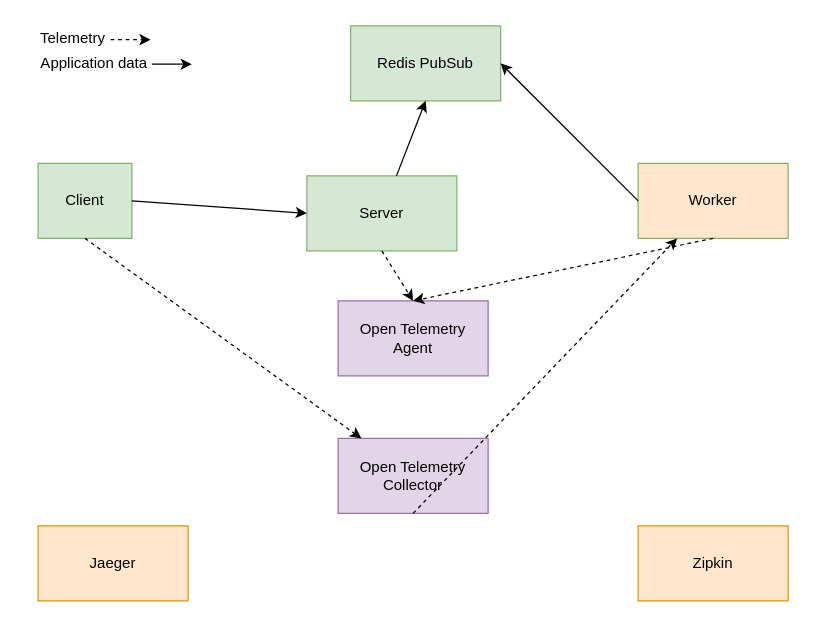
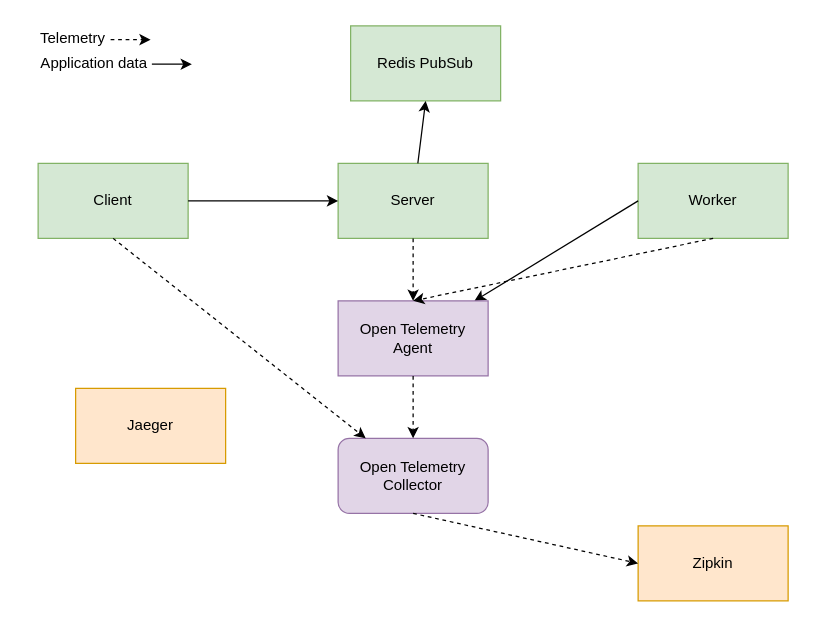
(572, 135) -> (576, 239)
(85, 201) -> (113, 201)
(713, 201) -> (713, 201)
(382, 213) -> (413, 201)
(539, 382) -> (522, 537)
none -> (413, 403)
(413, 476) -> (413, 476)
(113, 563) -> (151, 426)
